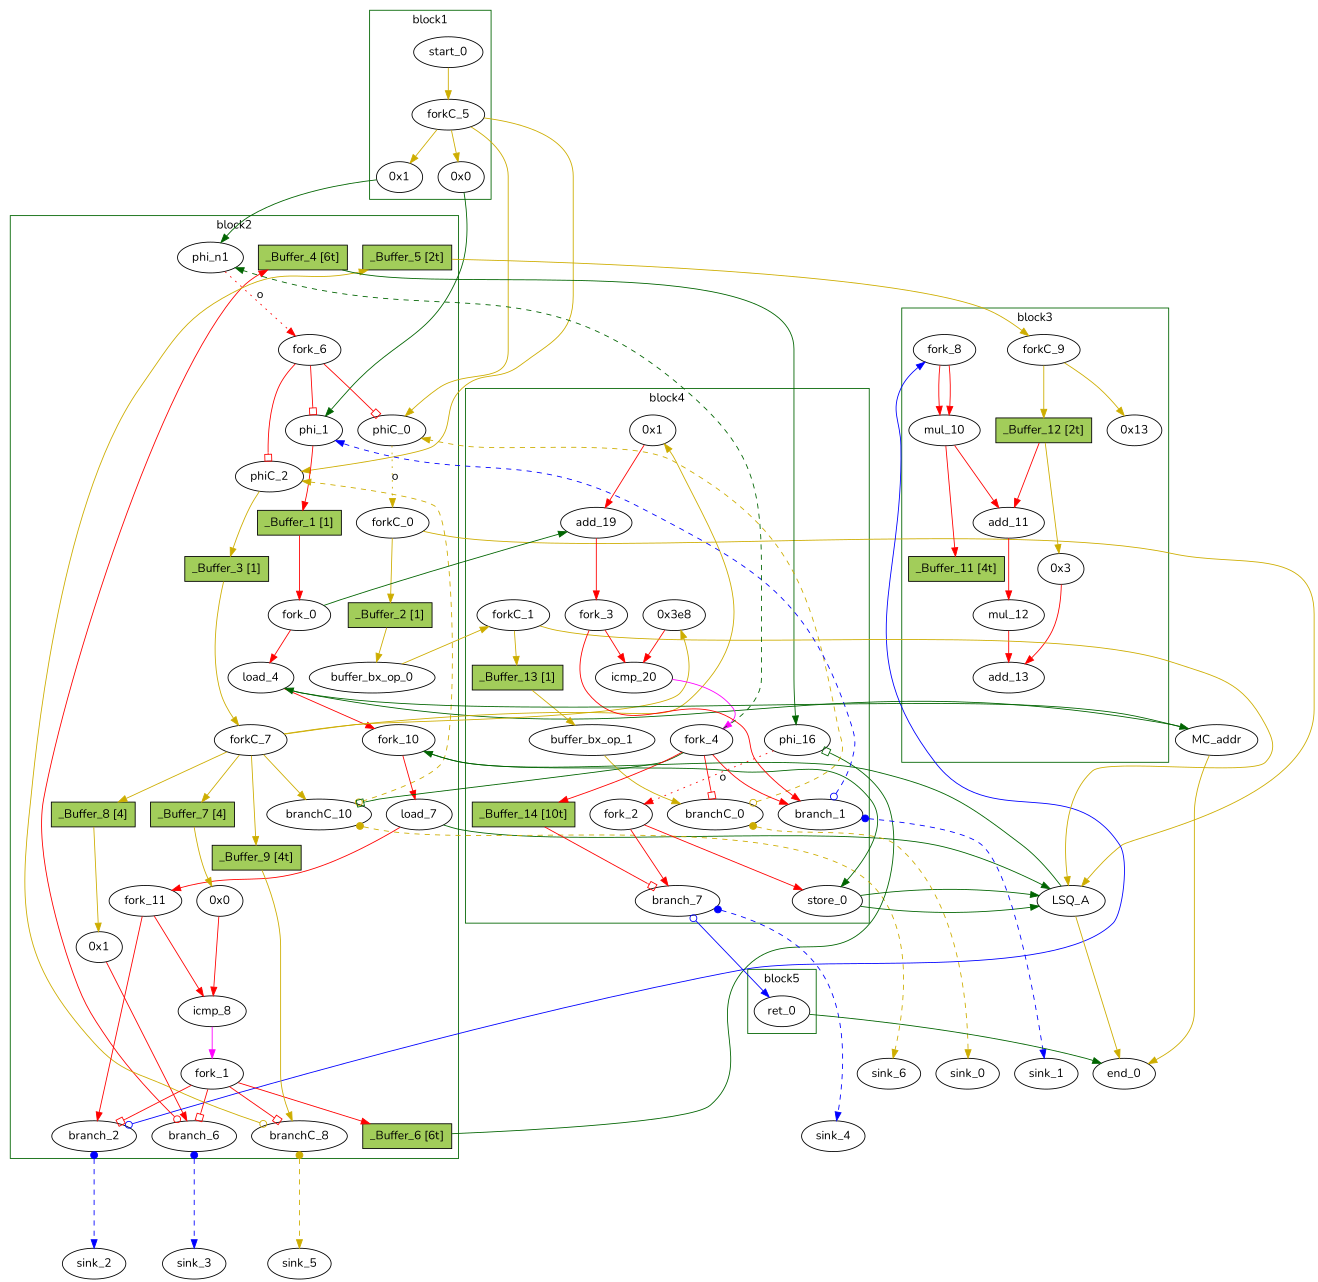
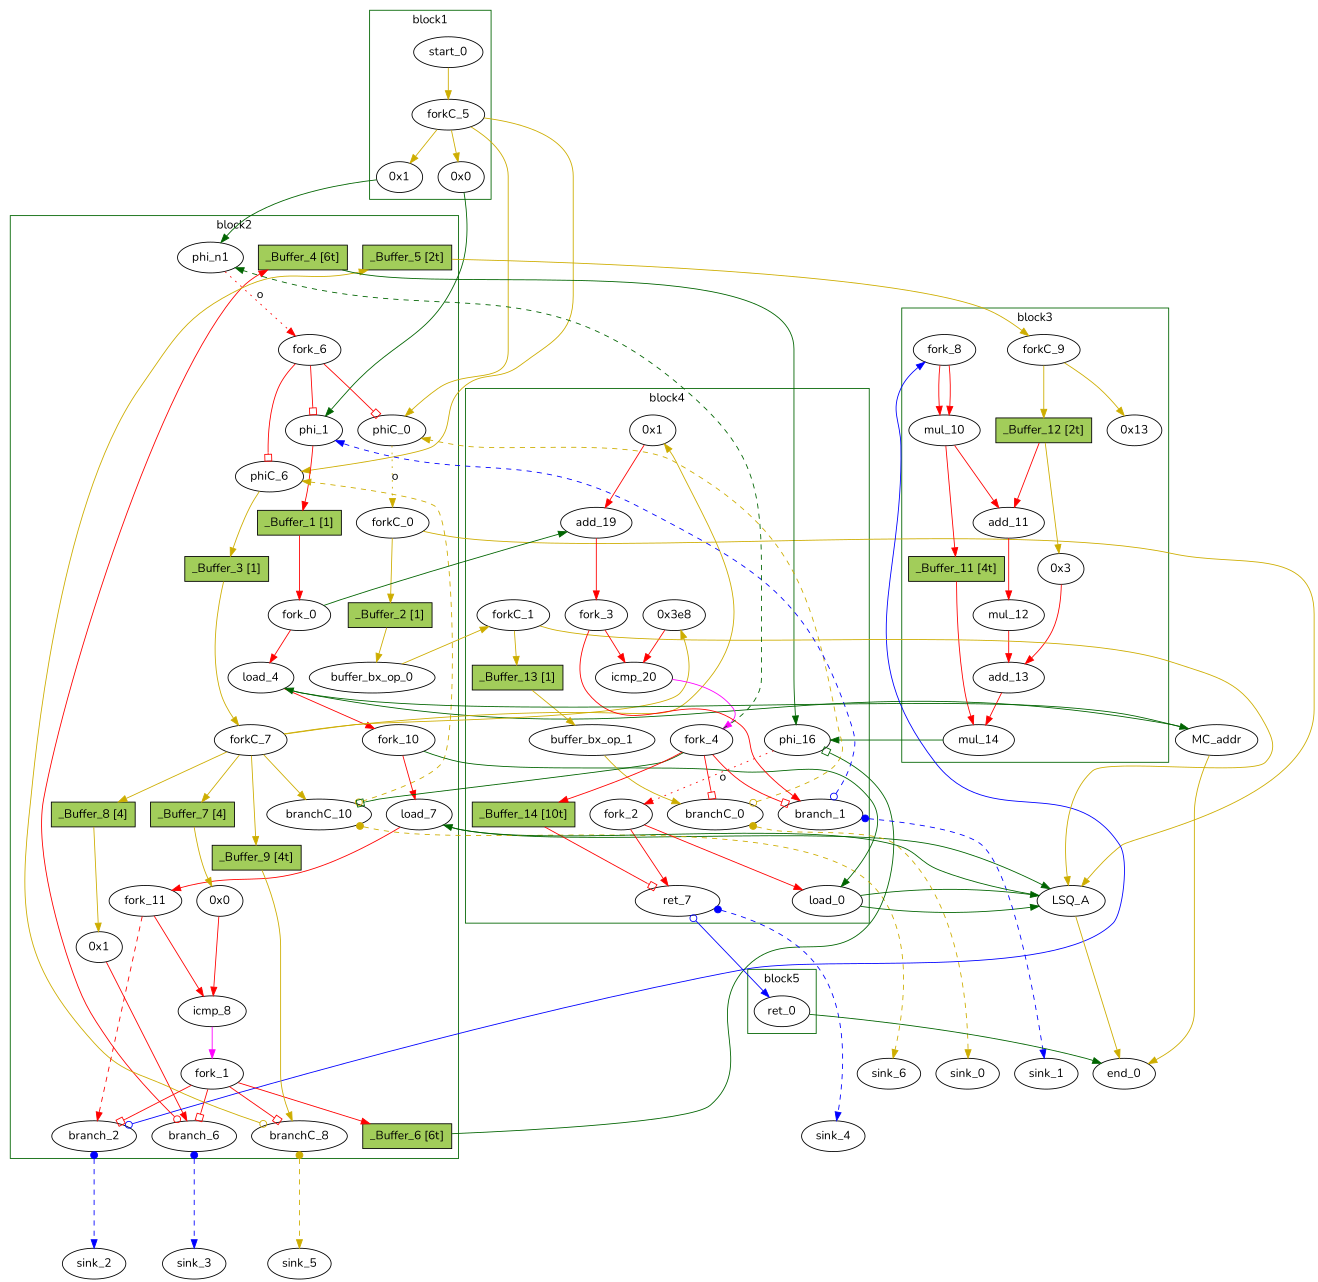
(270, 477) -> (270, 477)
none -> (979, 740)
(765, 763) -> (751, 833)
(743, 783) -> (743, 783)
(678, 901) -> (678, 901)
(827, 901) -> (827, 901)
(121, 1014) -> (121, 1014)
